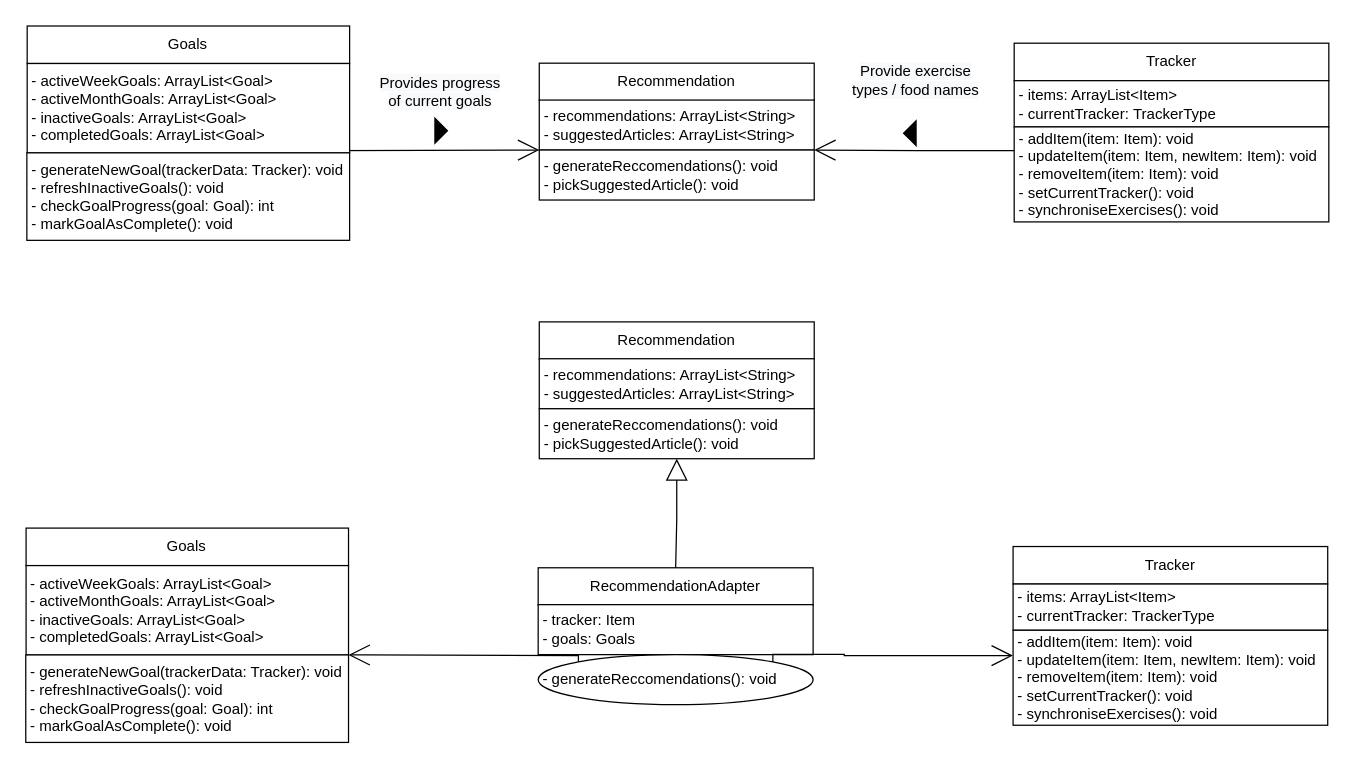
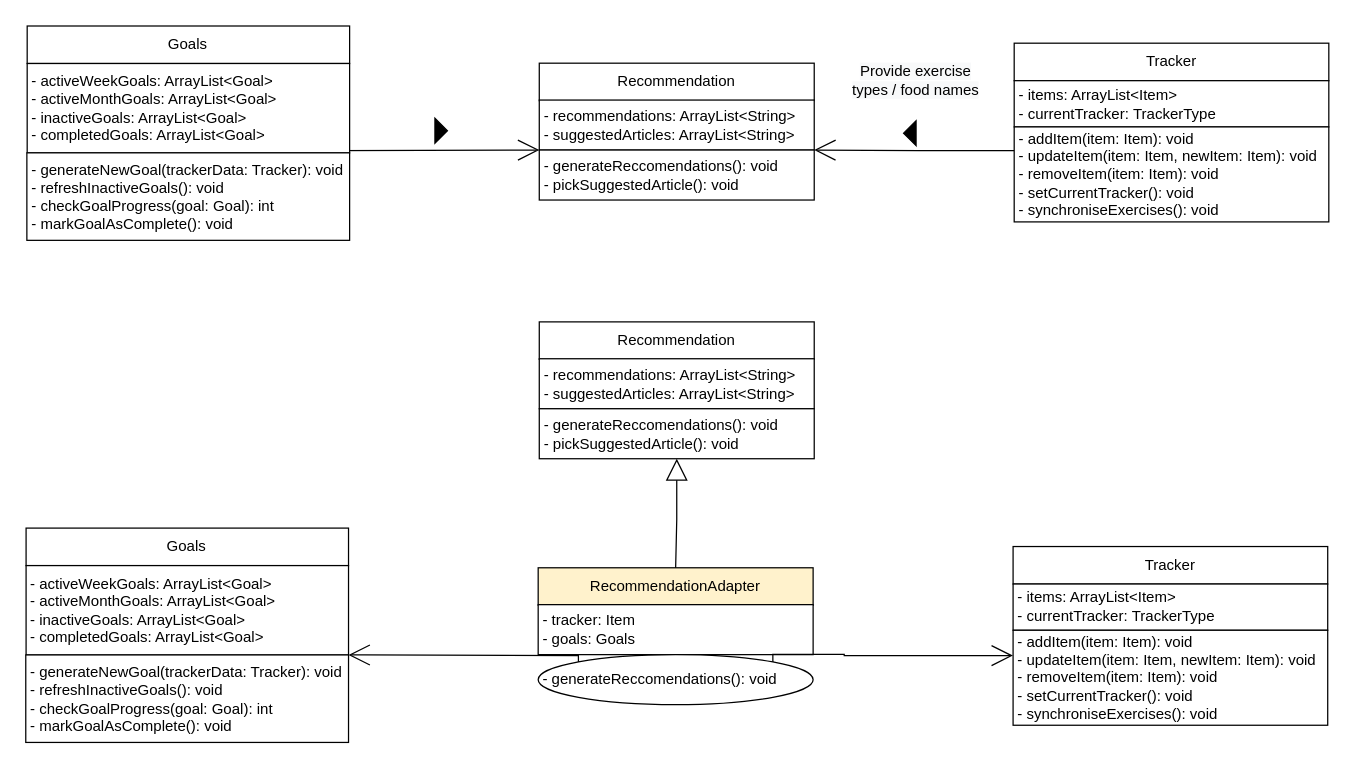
(440, 92) -> none
(676, 587) -> (676, 587)
